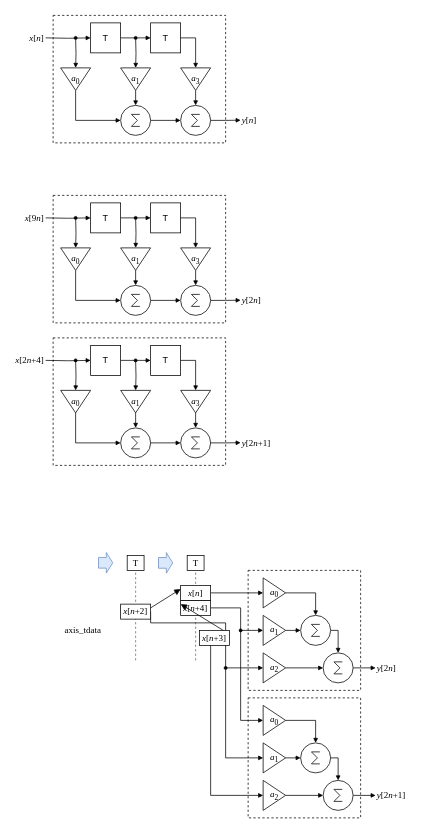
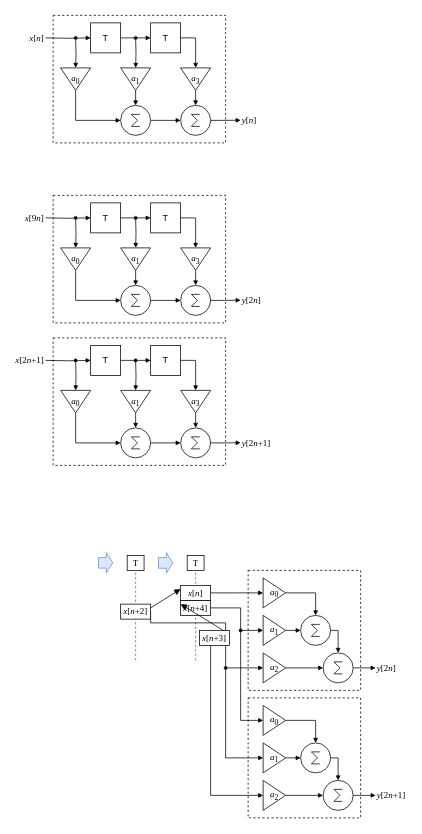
(30, 360) -> (30, 360)
(83, 630) -> none
